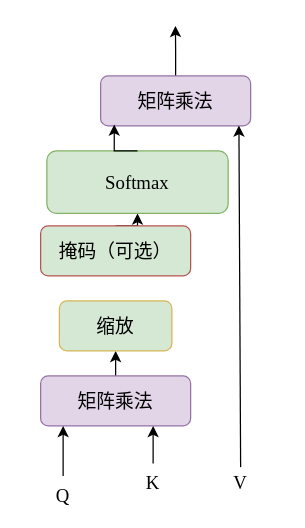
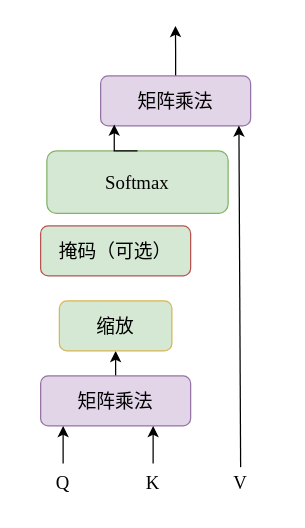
(135, 226) -> none
(63, 494) -> (63, 482)
